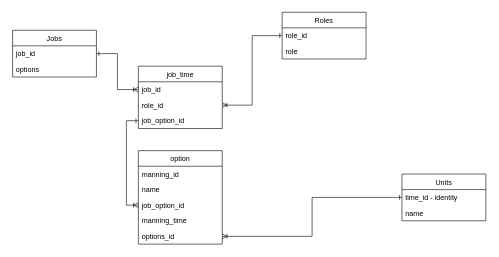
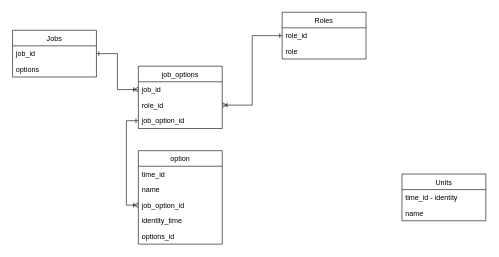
(180, 74) -> (180, 74)
(160, 175) -> (154, 175)
(164, 221) -> (165, 221)
(269, 237) -> none
